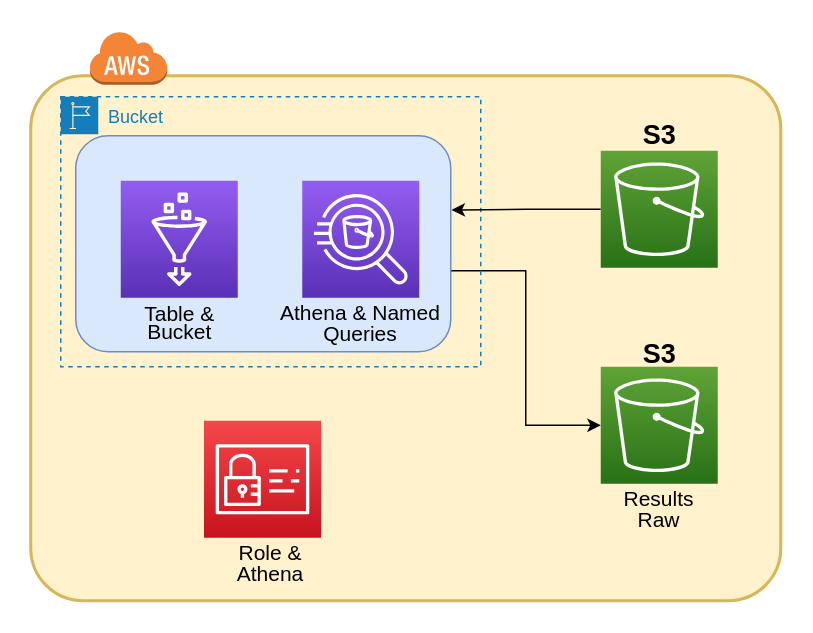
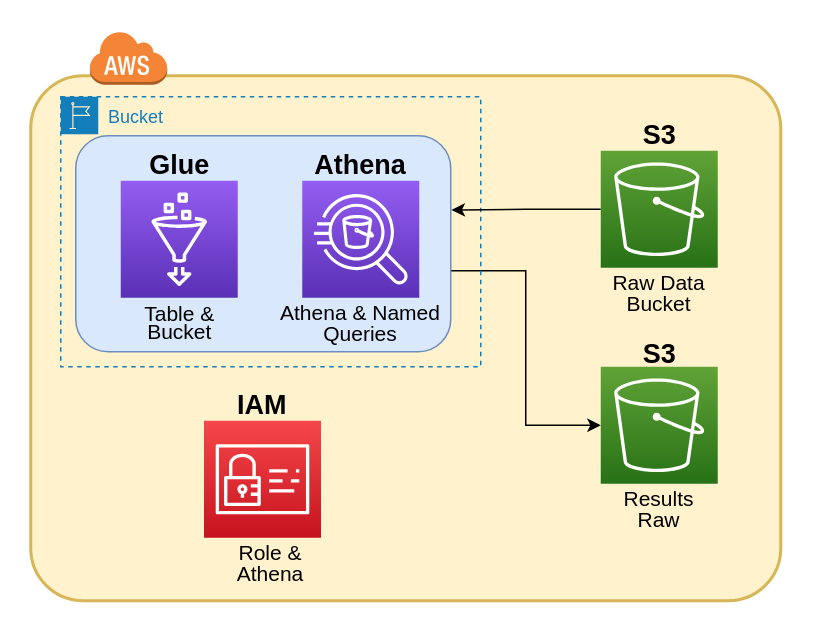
none -> (179, 166)
none -> (361, 166)
none -> (659, 290)
none -> (263, 406)
